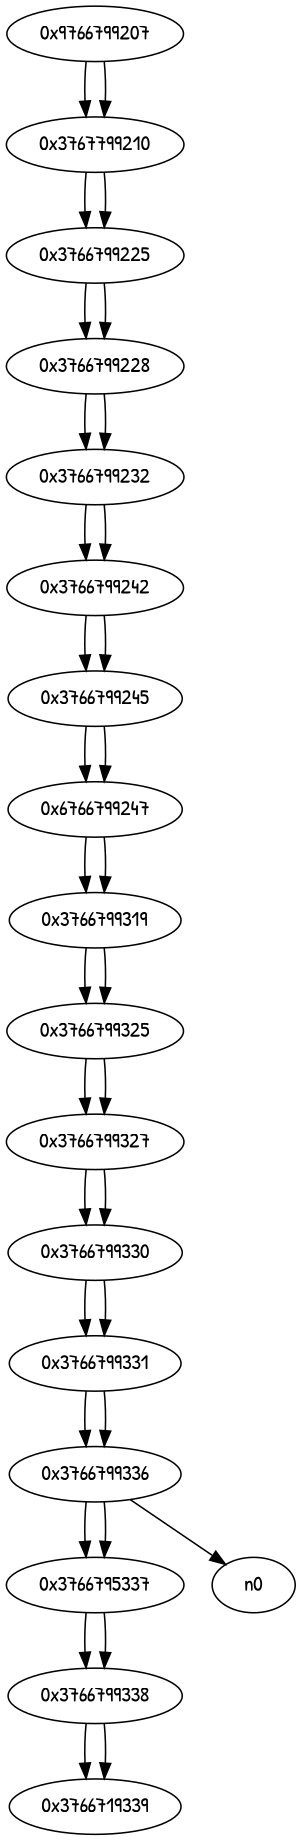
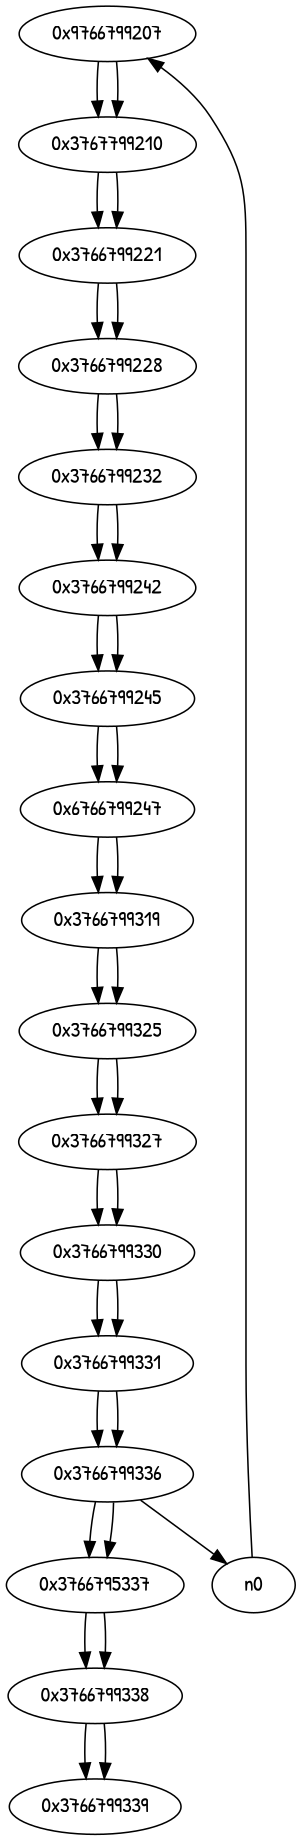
(95, 255) -> (107, 255)
none -> (246, 798)
(95, 1807) -> (95, 1807)
